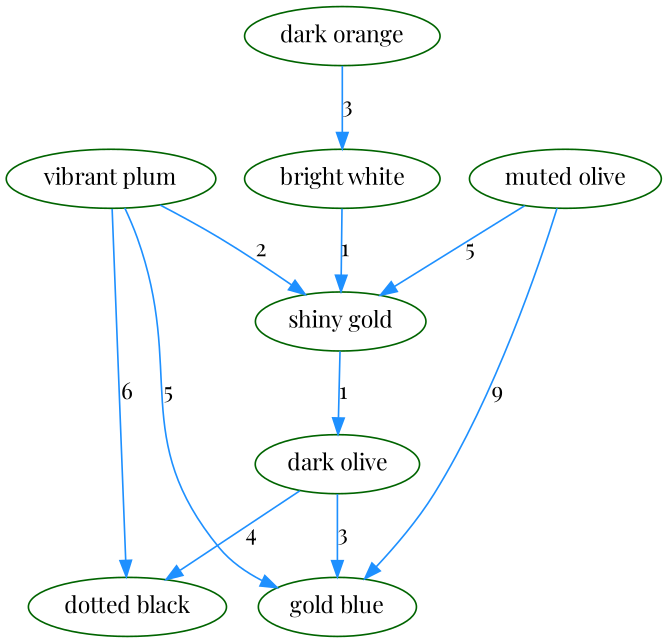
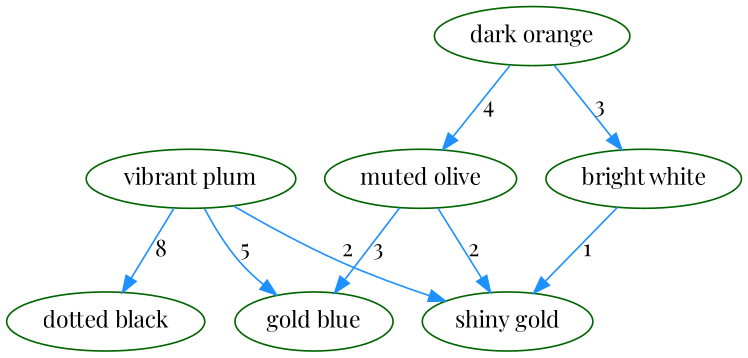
none -> (482, 101)
(471, 250) -> (474, 250)
(127, 393) -> (161, 250)
(498, 393) -> (379, 250)
(337, 464) -> none
